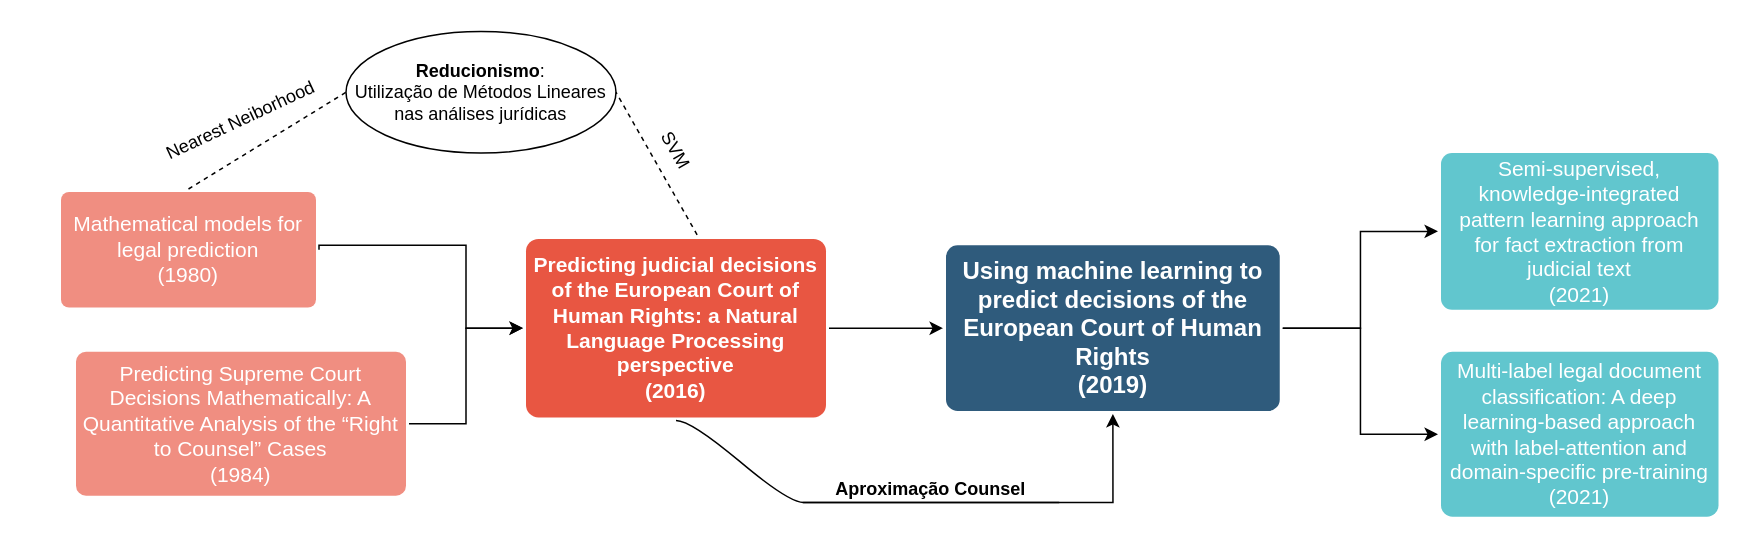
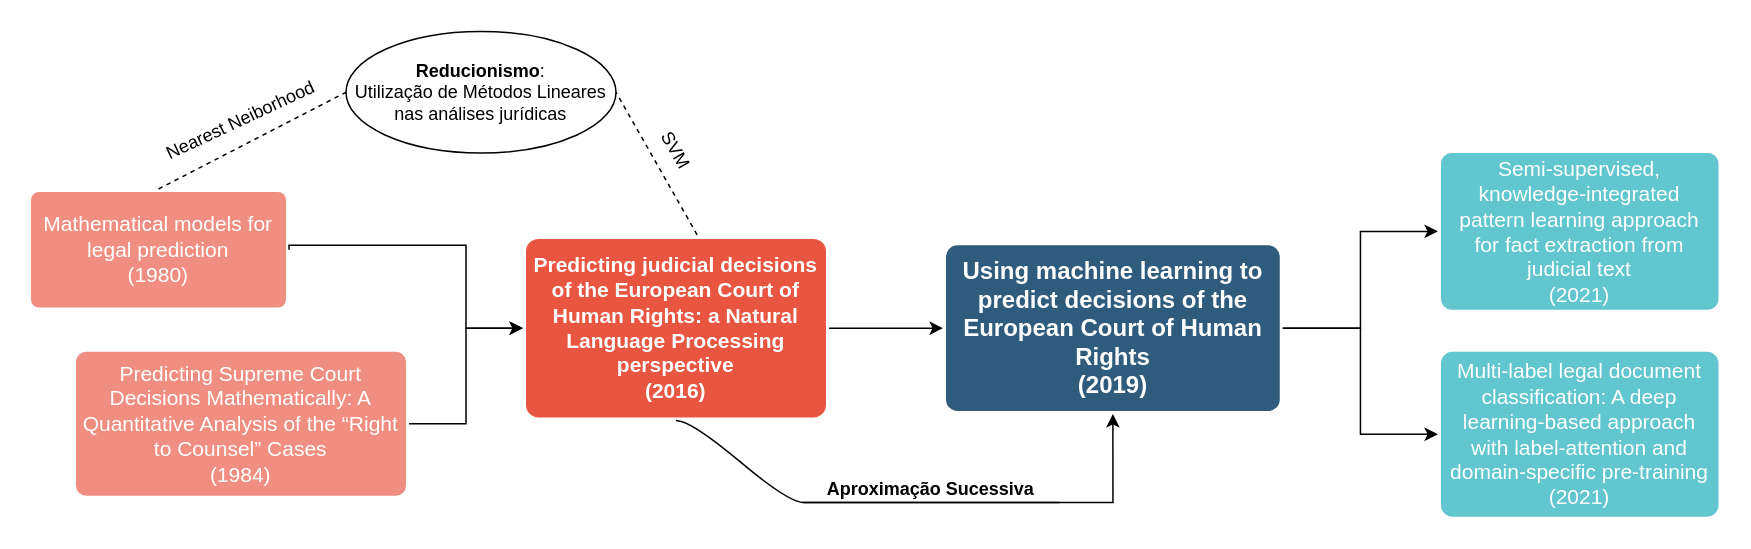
(188, 250) -> (158, 250)
(931, 488) -> (931, 488)
